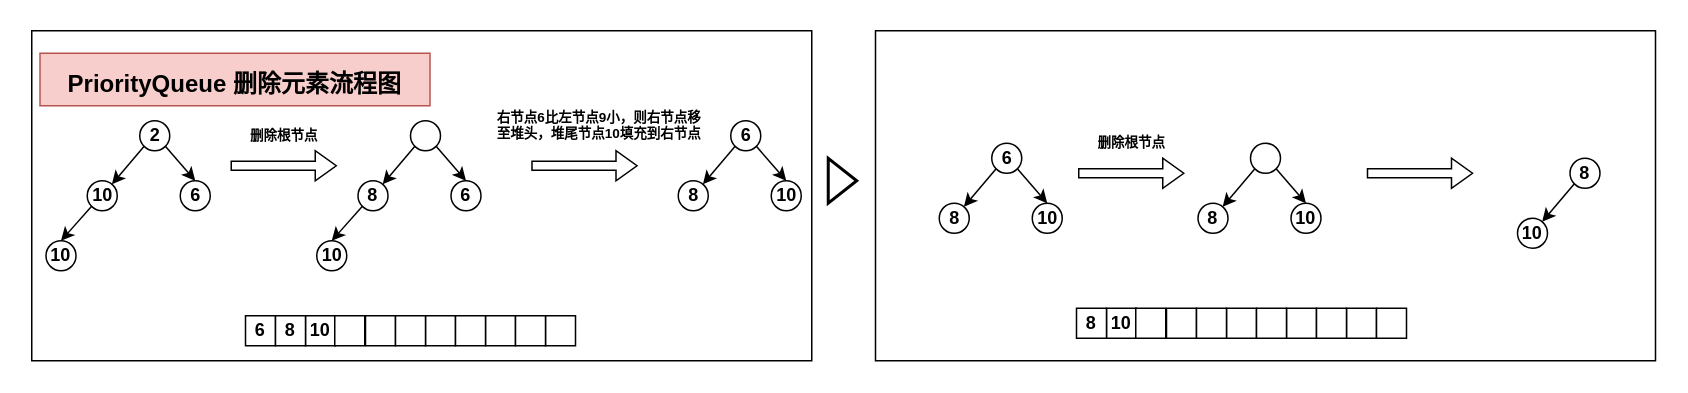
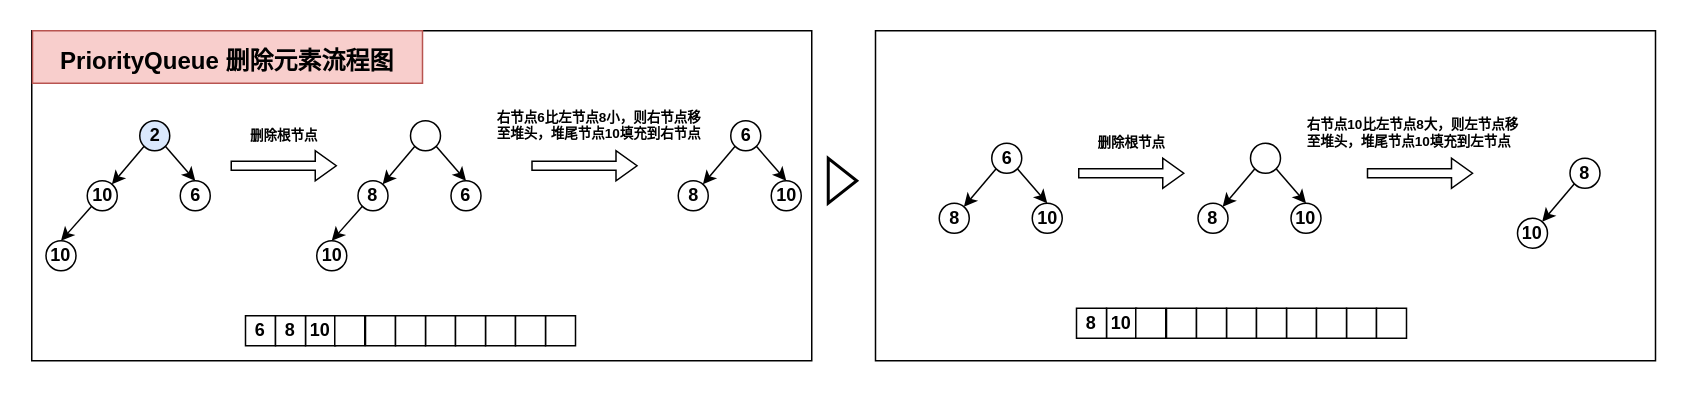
(235, 80) -> (227, 57)
(599, 126) -> (599, 126)
(155, 136) -> (155, 136)
none -> (1454, 136)
